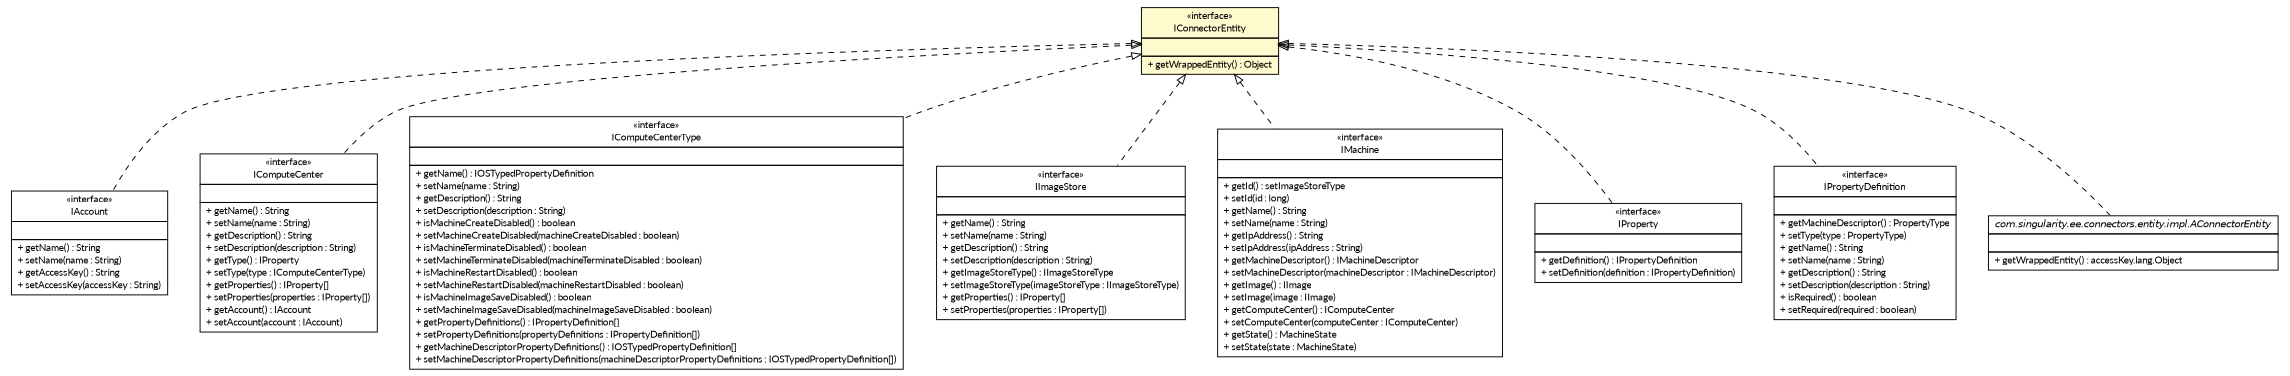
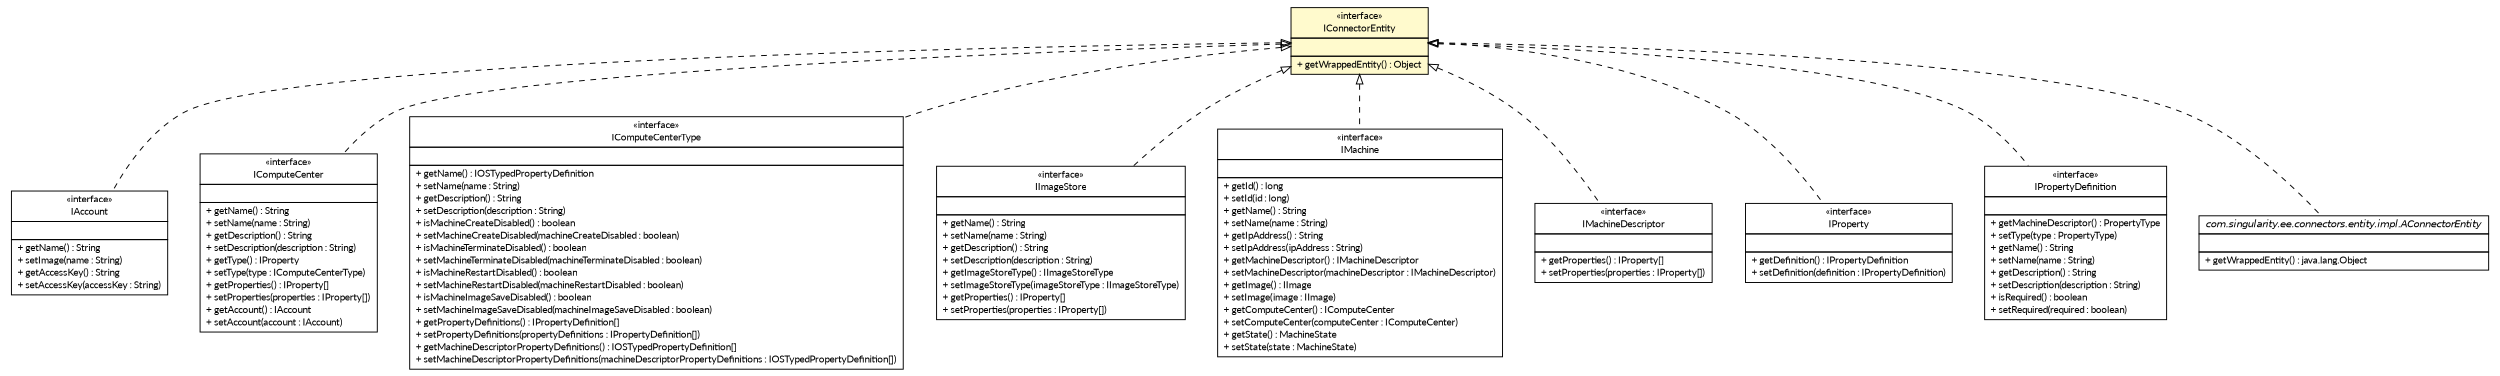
(1285, 186) -> (1253, 186)
none -> (1624, 242)
(70, 261) -> (70, 261)
(2088, 261) -> (2286, 261)
